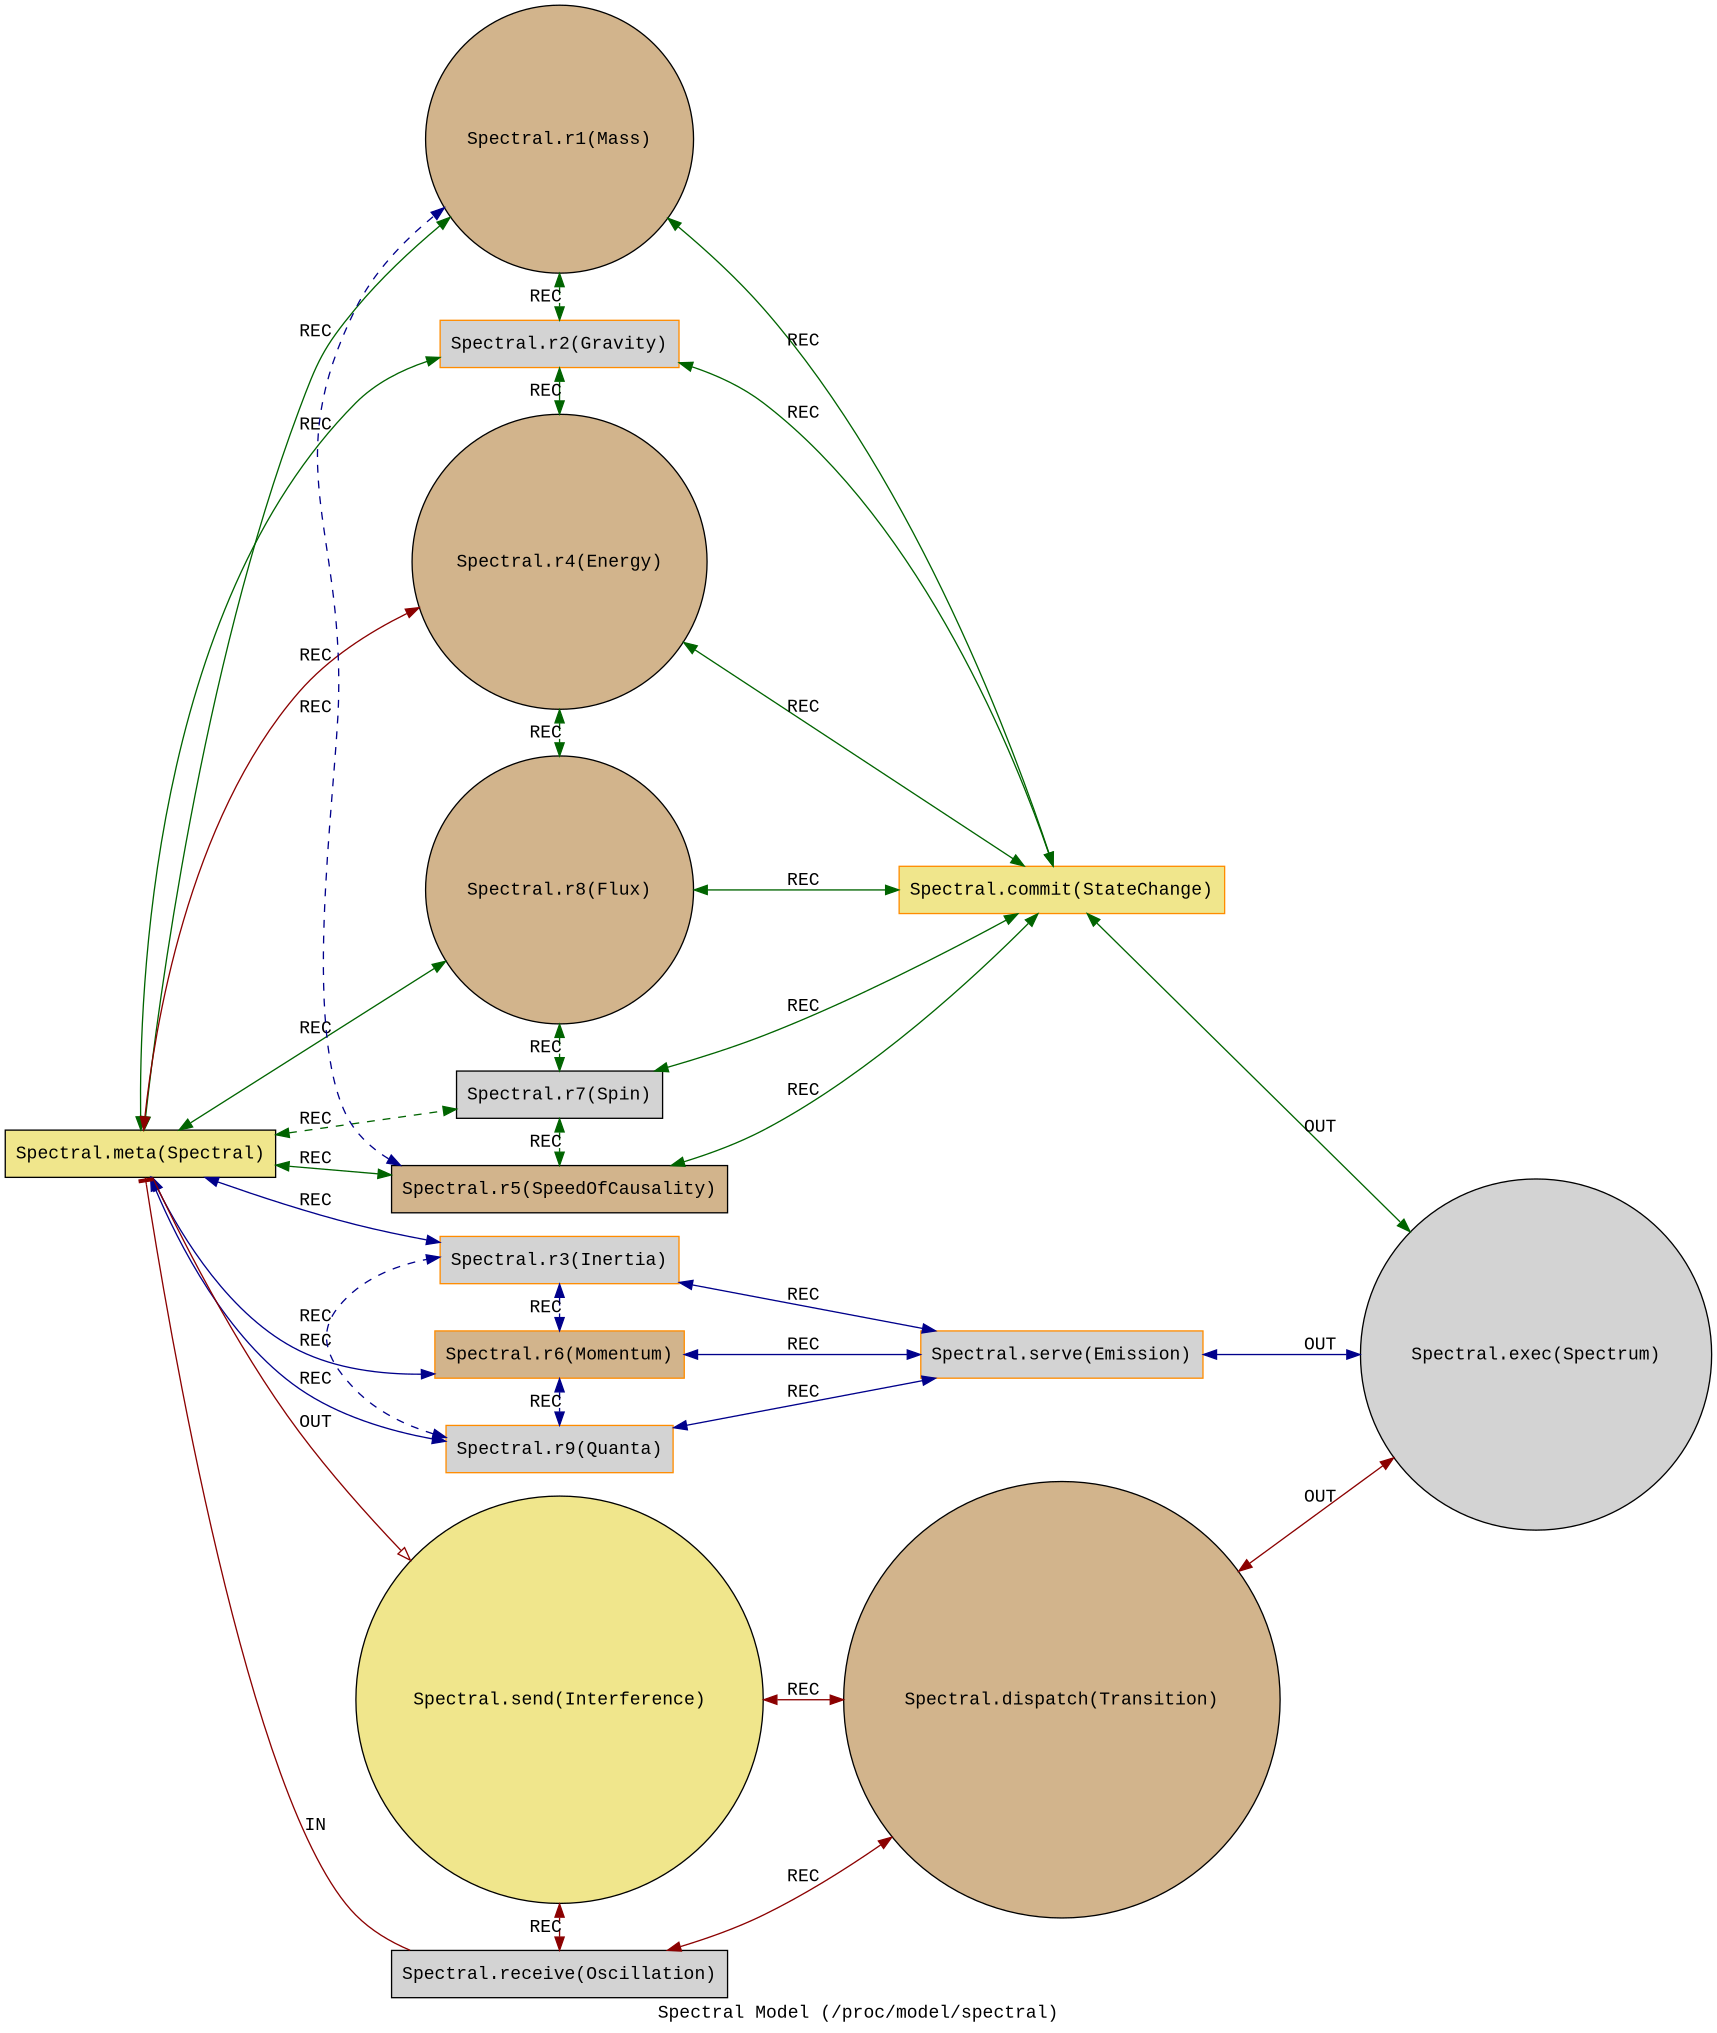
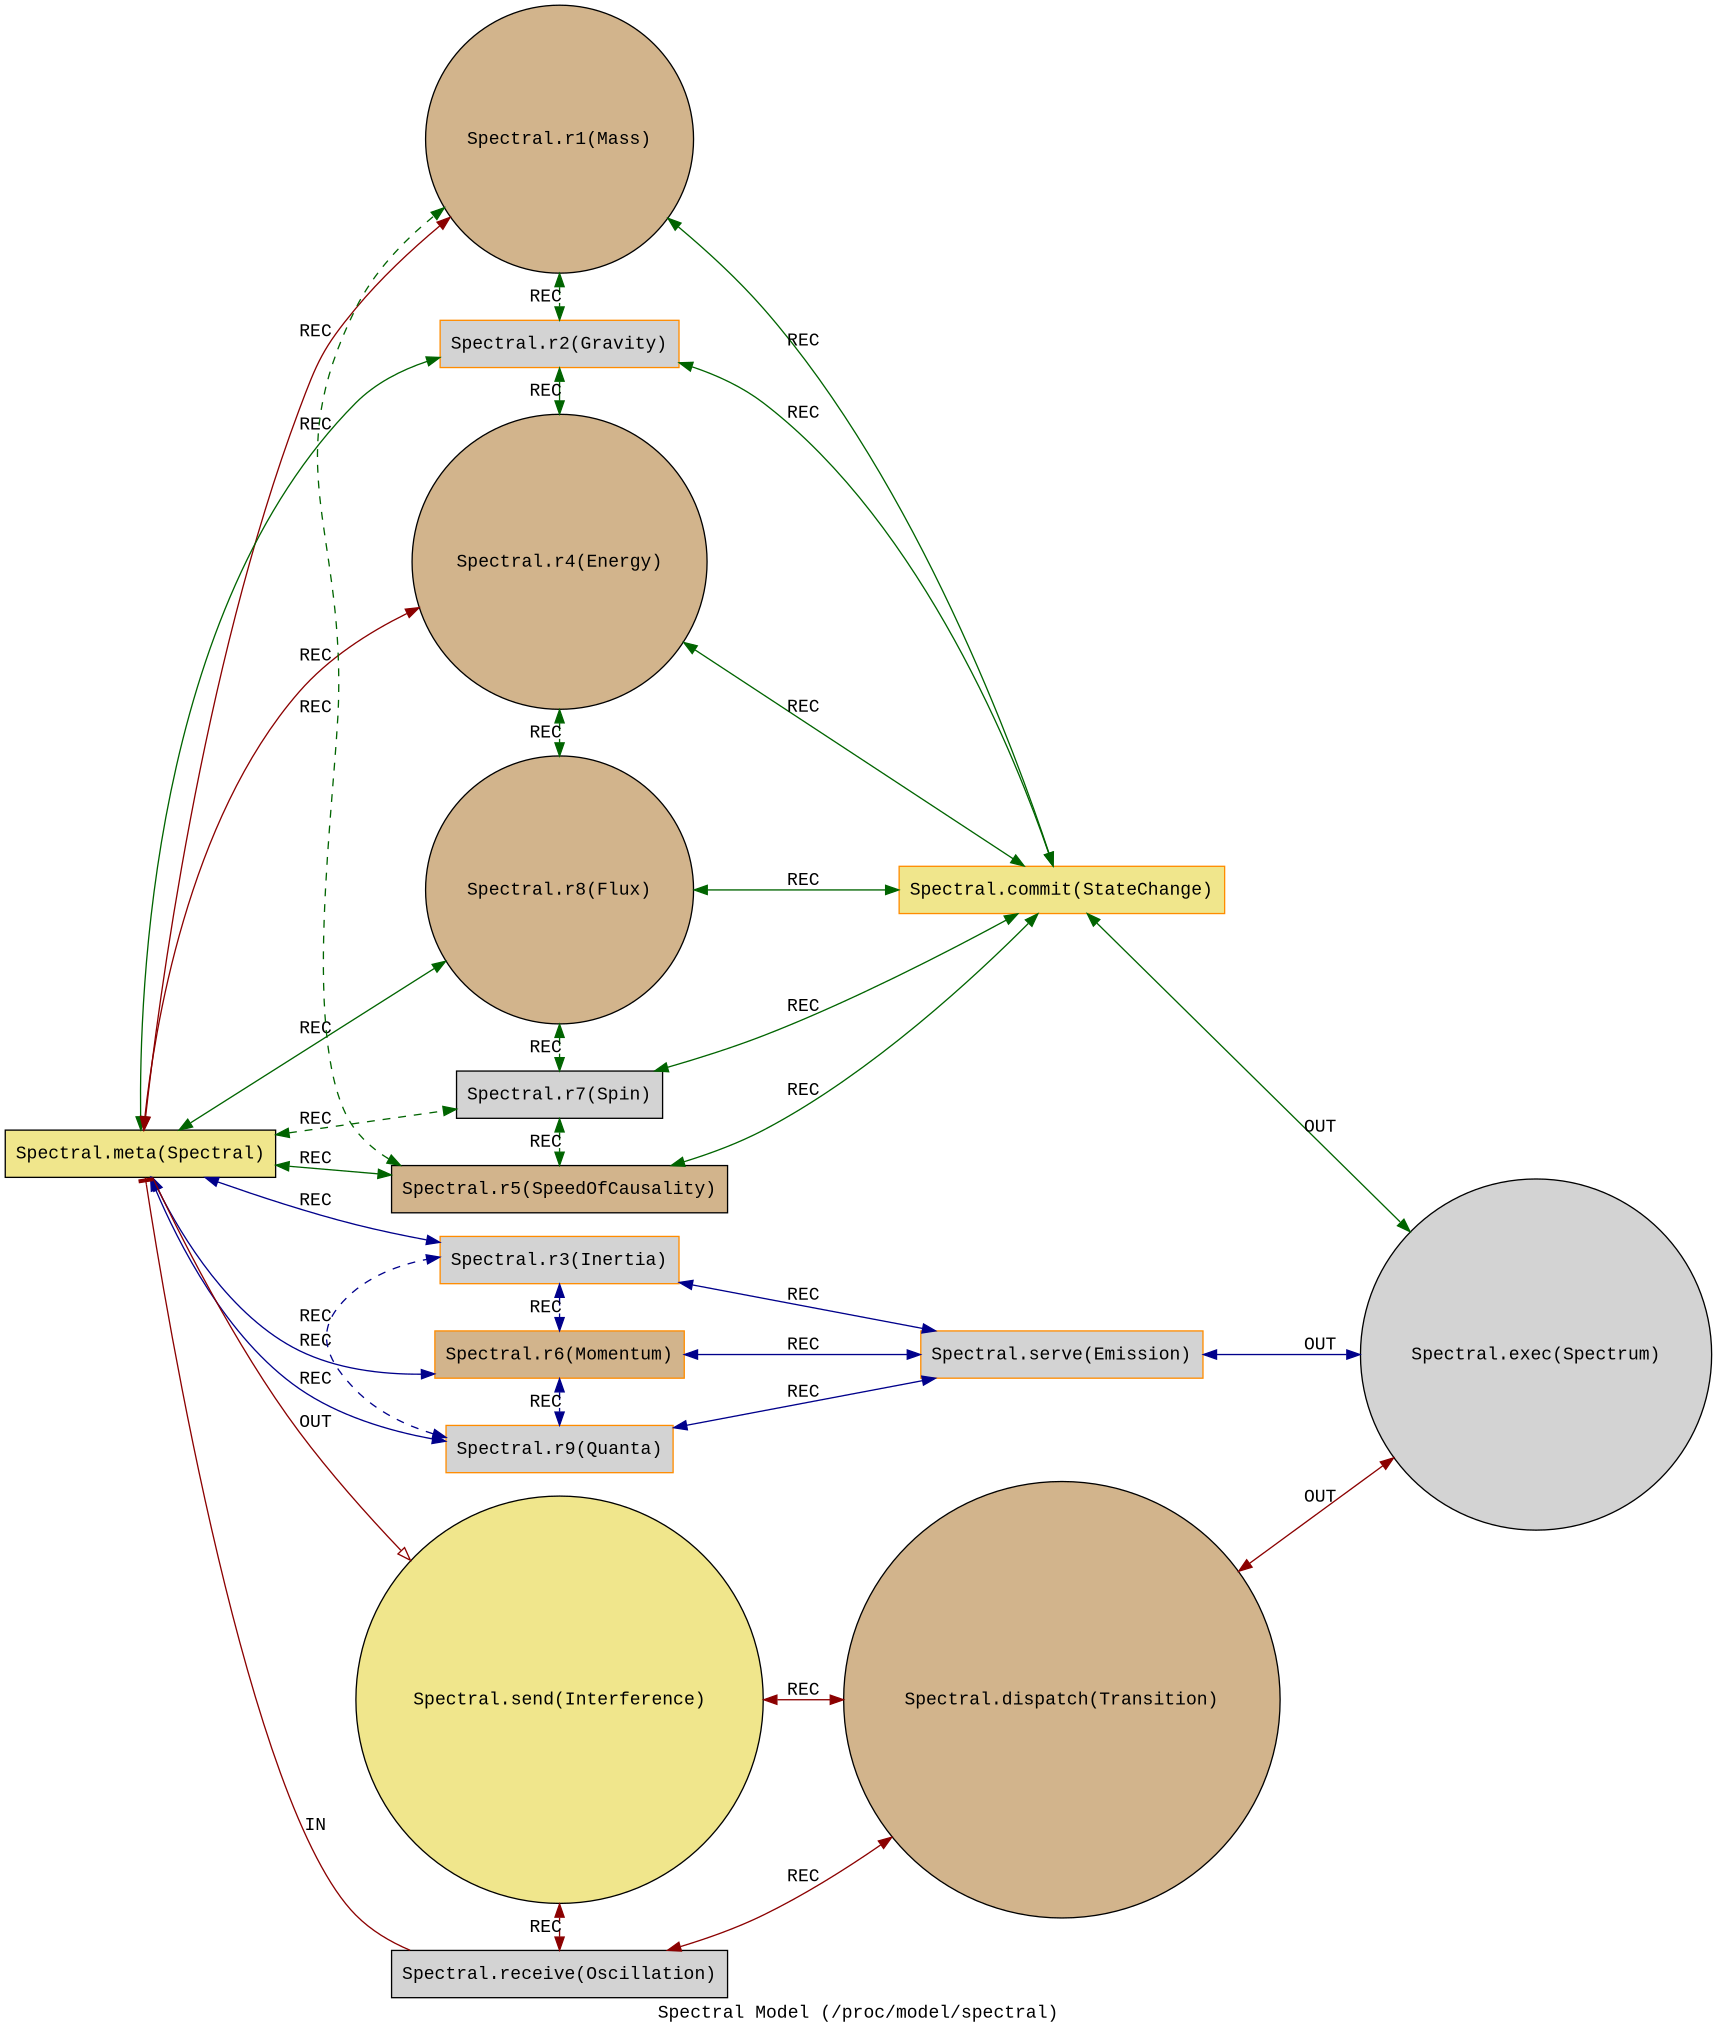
(229, 644) -> (229, 644)
(338, 680) -> (338, 680)
